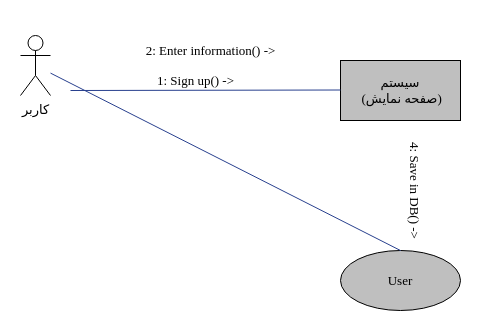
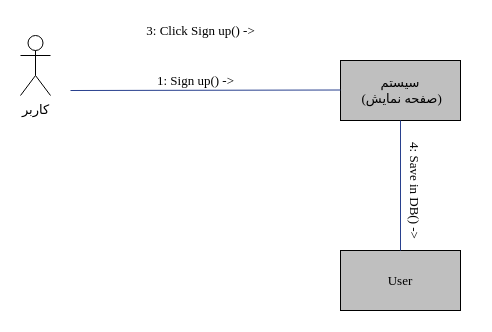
none -> (201, 31)
(211, 51) -> none
(226, 162) -> (401, 186)
(401, 281) -> (401, 281)
